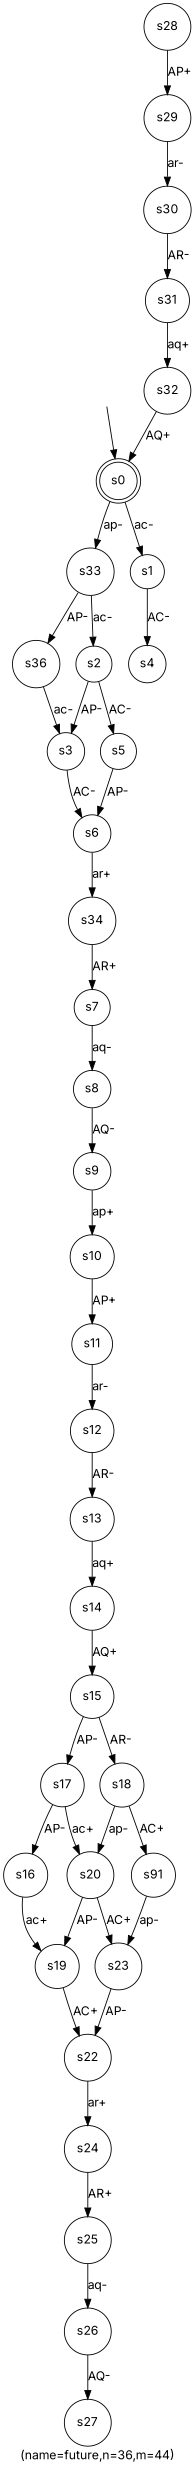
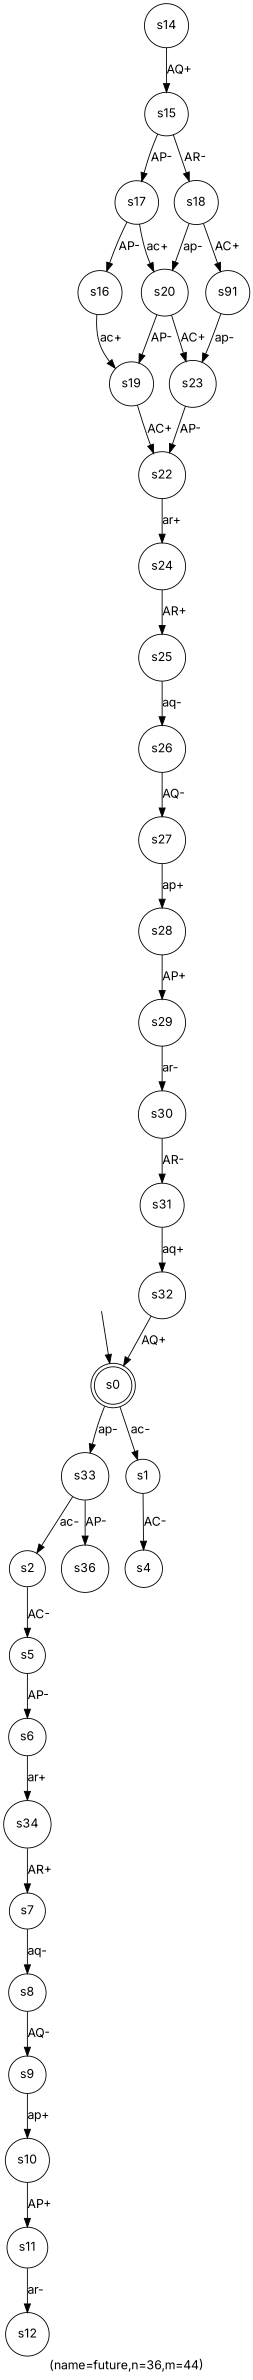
(66, 751) -> none
none -> (162, 881)
(92, 1519) -> none
